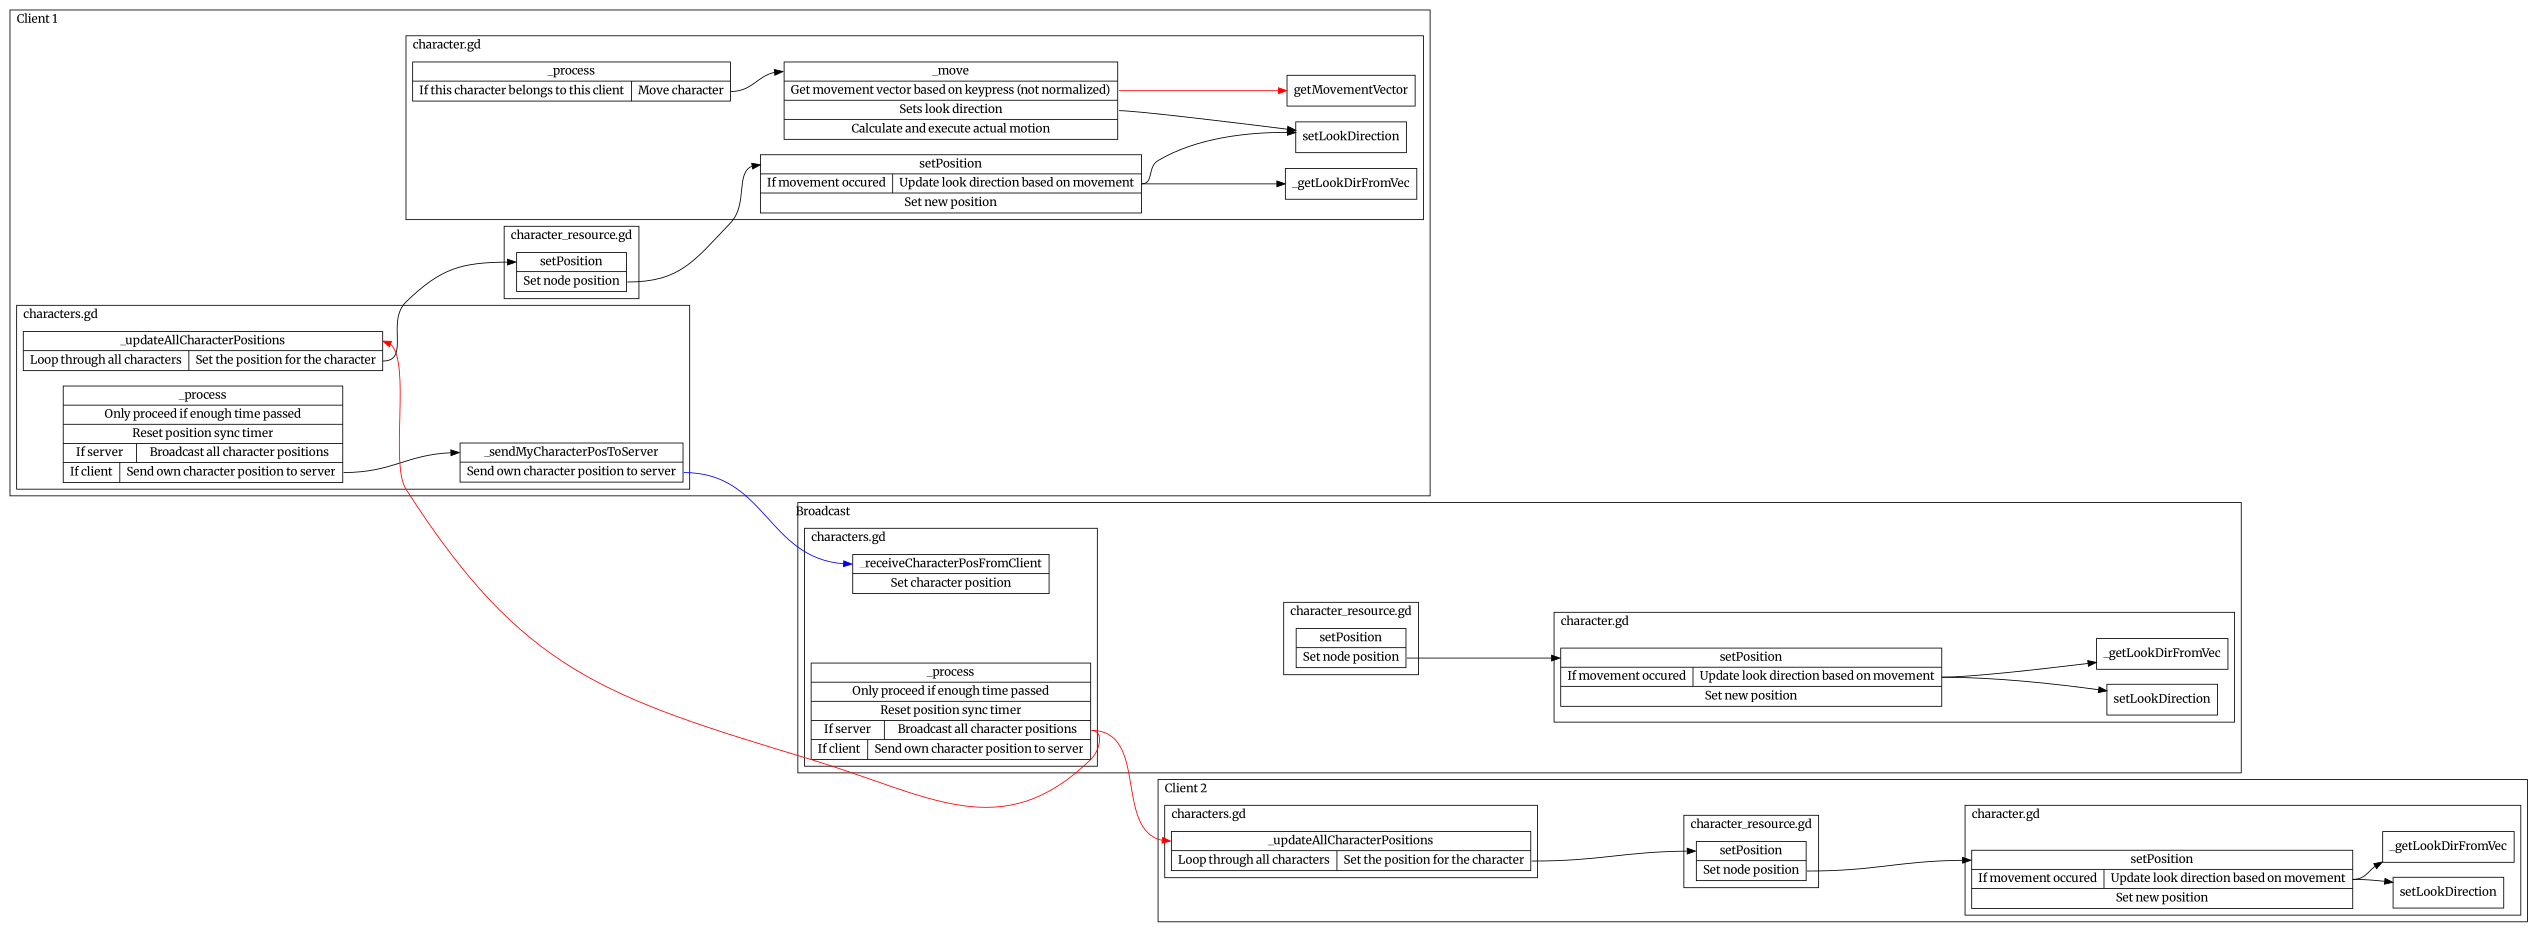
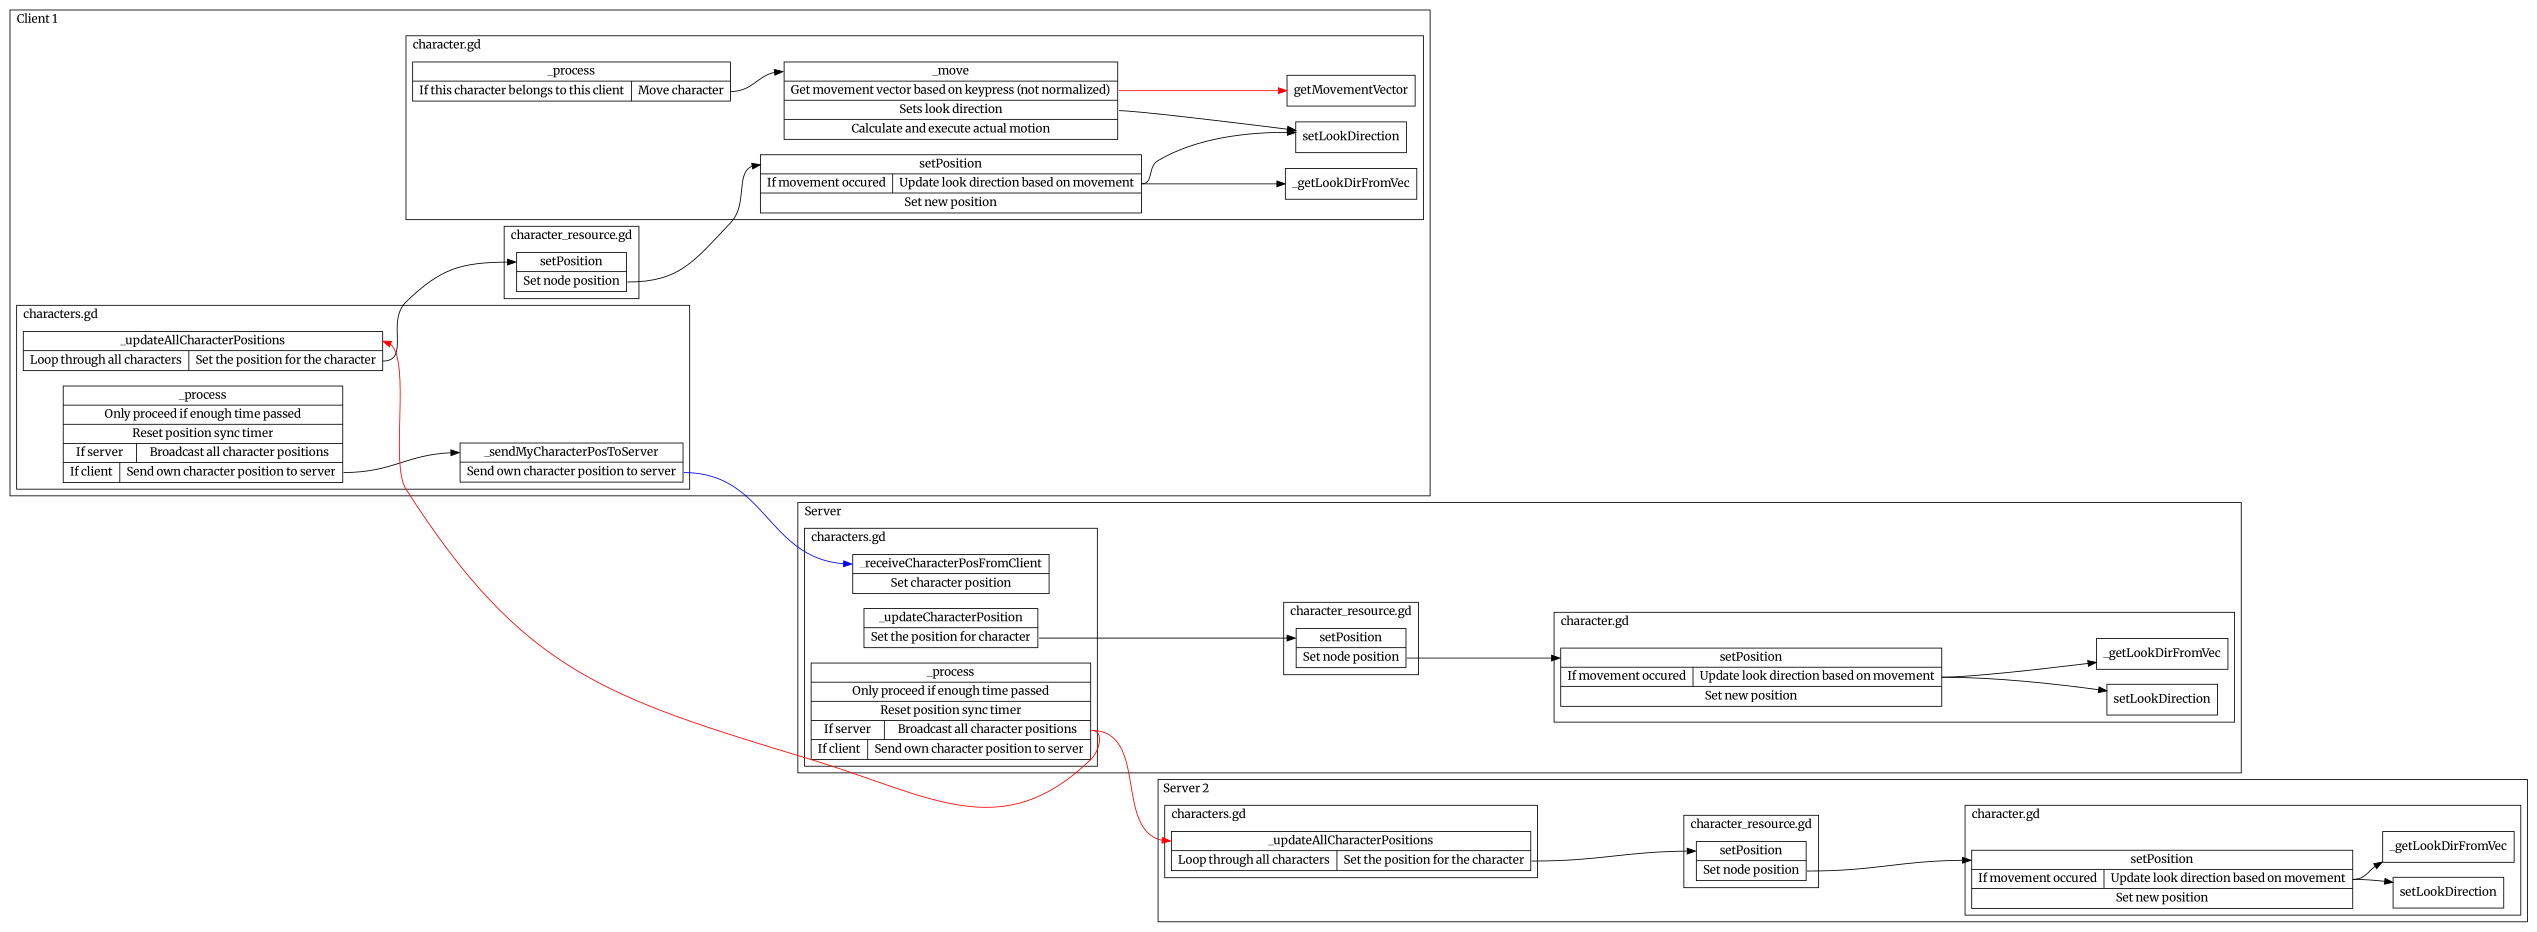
(823, 512) -> (823, 512)
none -> (951, 628)
(1186, 789) -> (1186, 789)
